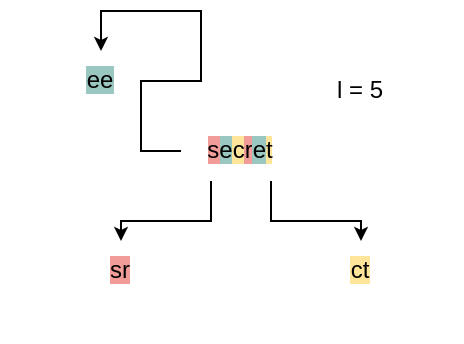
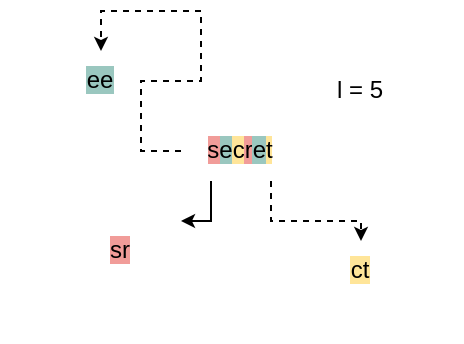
(201, 64) -> (201, 64)
(303, 221) -> (303, 221)
(121, 271) -> (121, 251)
